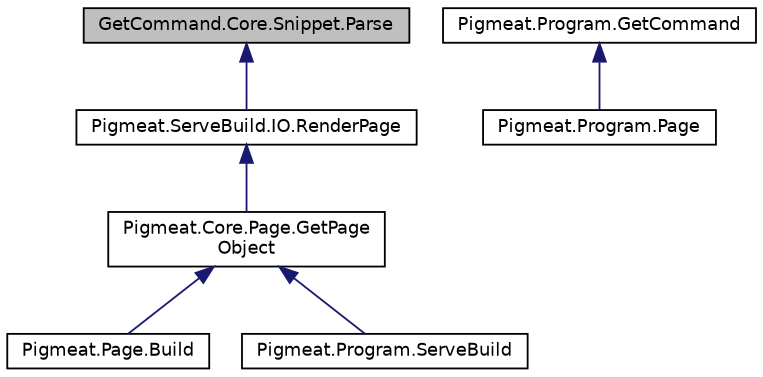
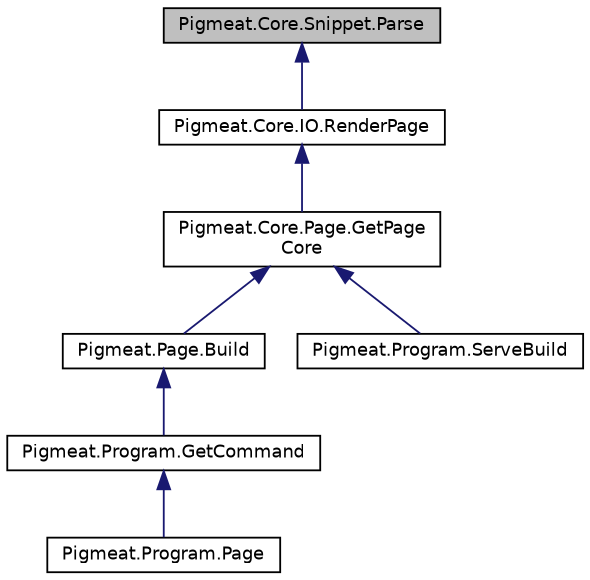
(247, 25) -> (302, 25)
(247, 127) -> (302, 127)
(247, 239) -> (302, 239)
none -> (164, 412)
